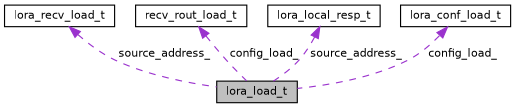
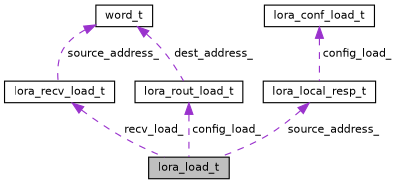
none -> (124, 16)
(191, 16) -> (189, 92)
(163, 54) -> (153, 130)
(373, 74) -> (319, 60)
